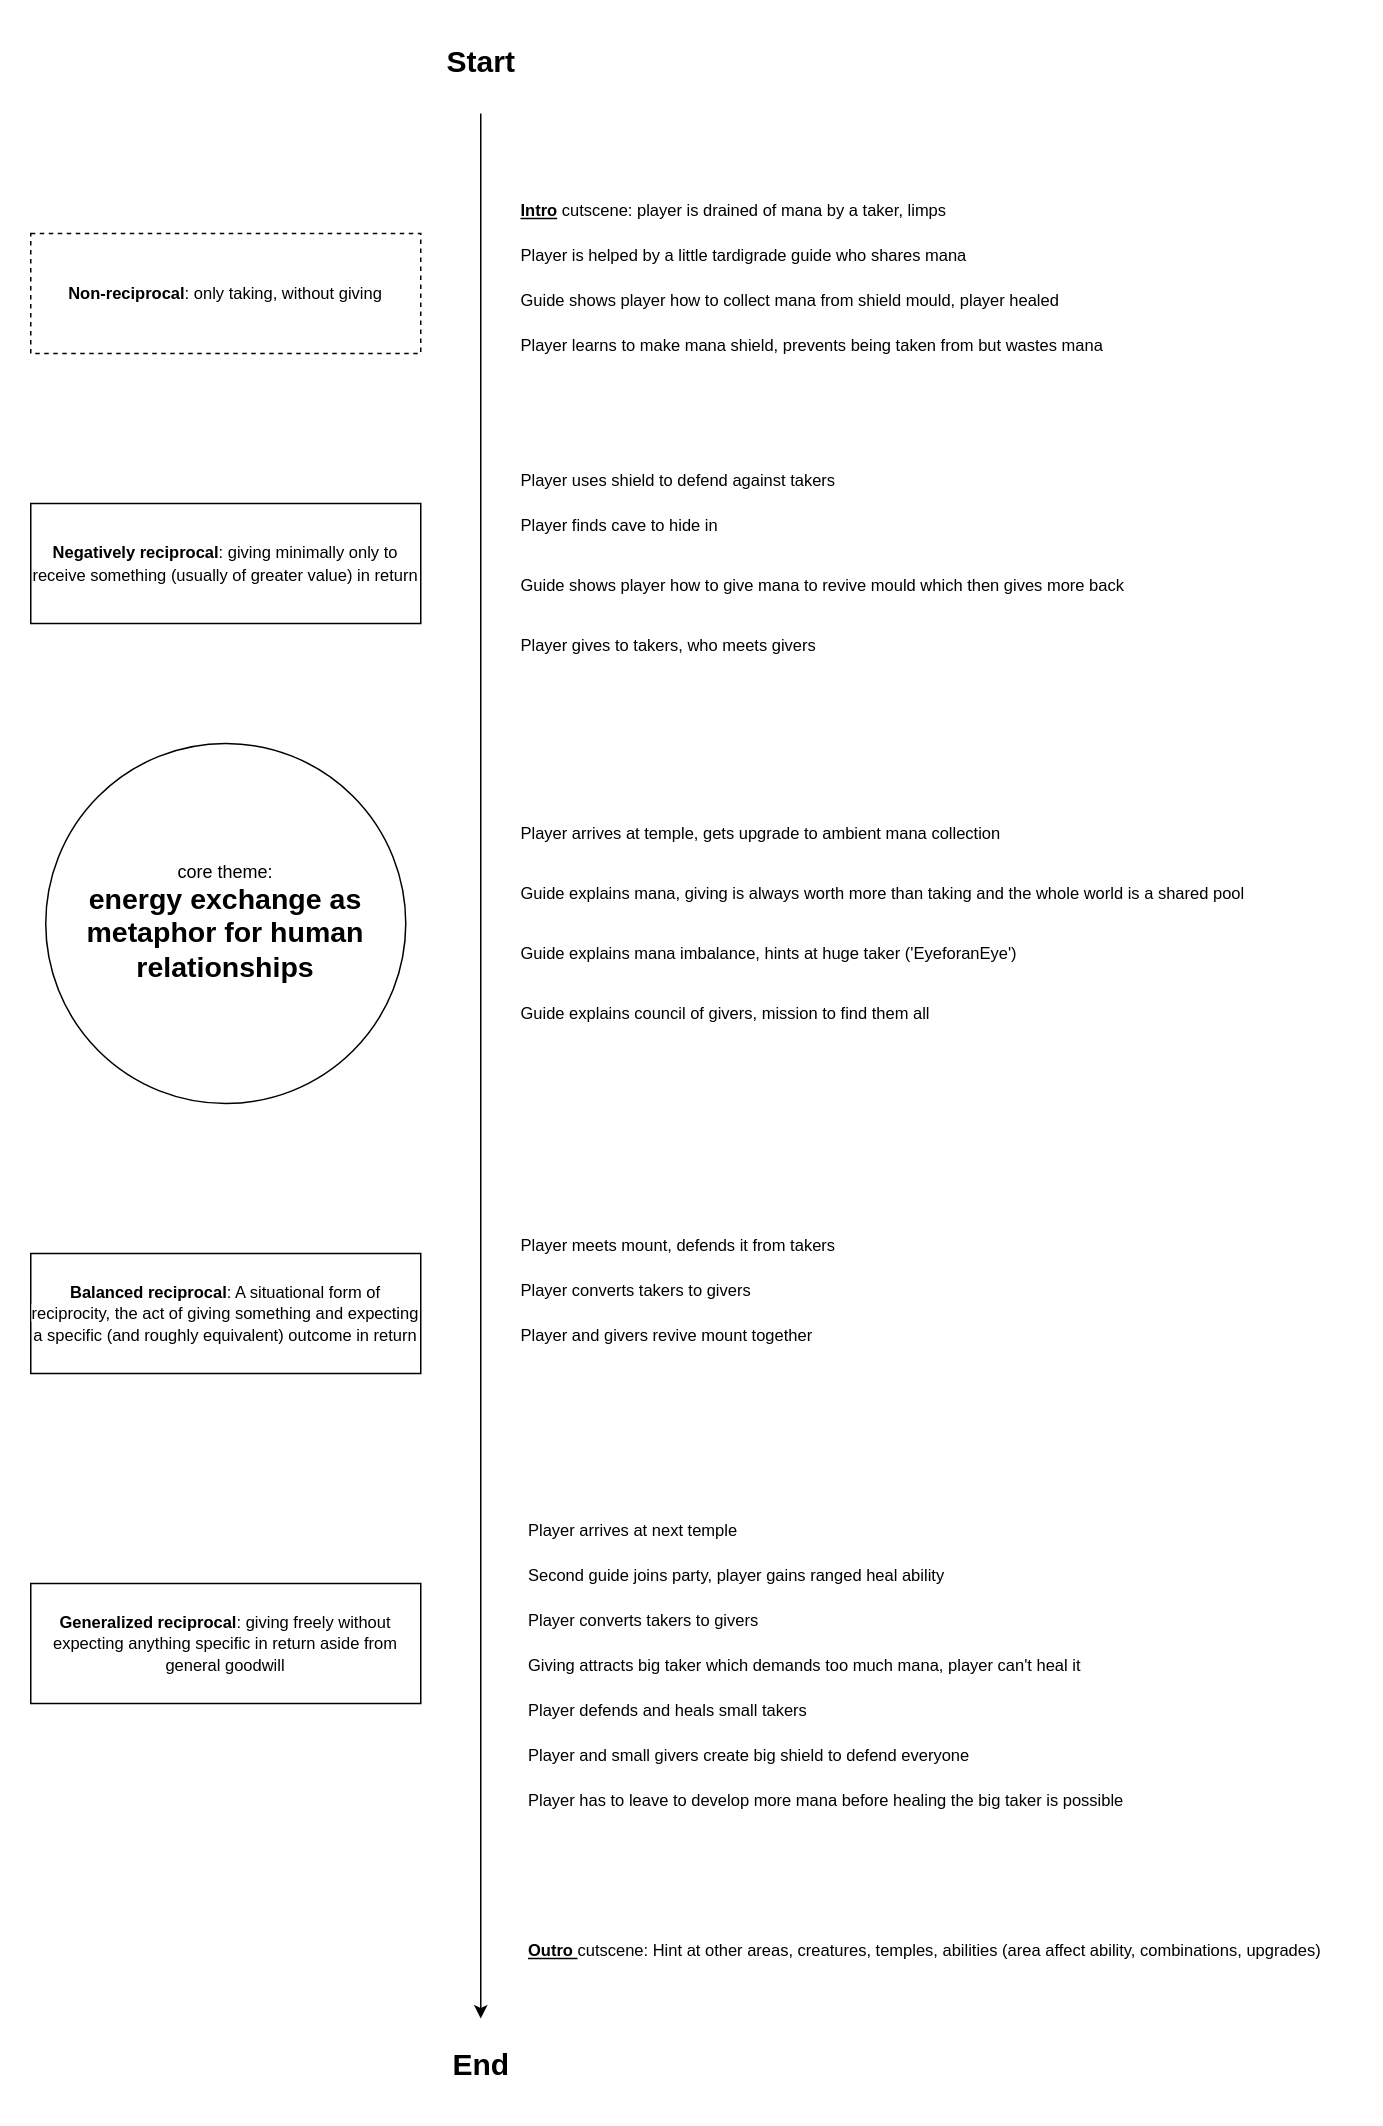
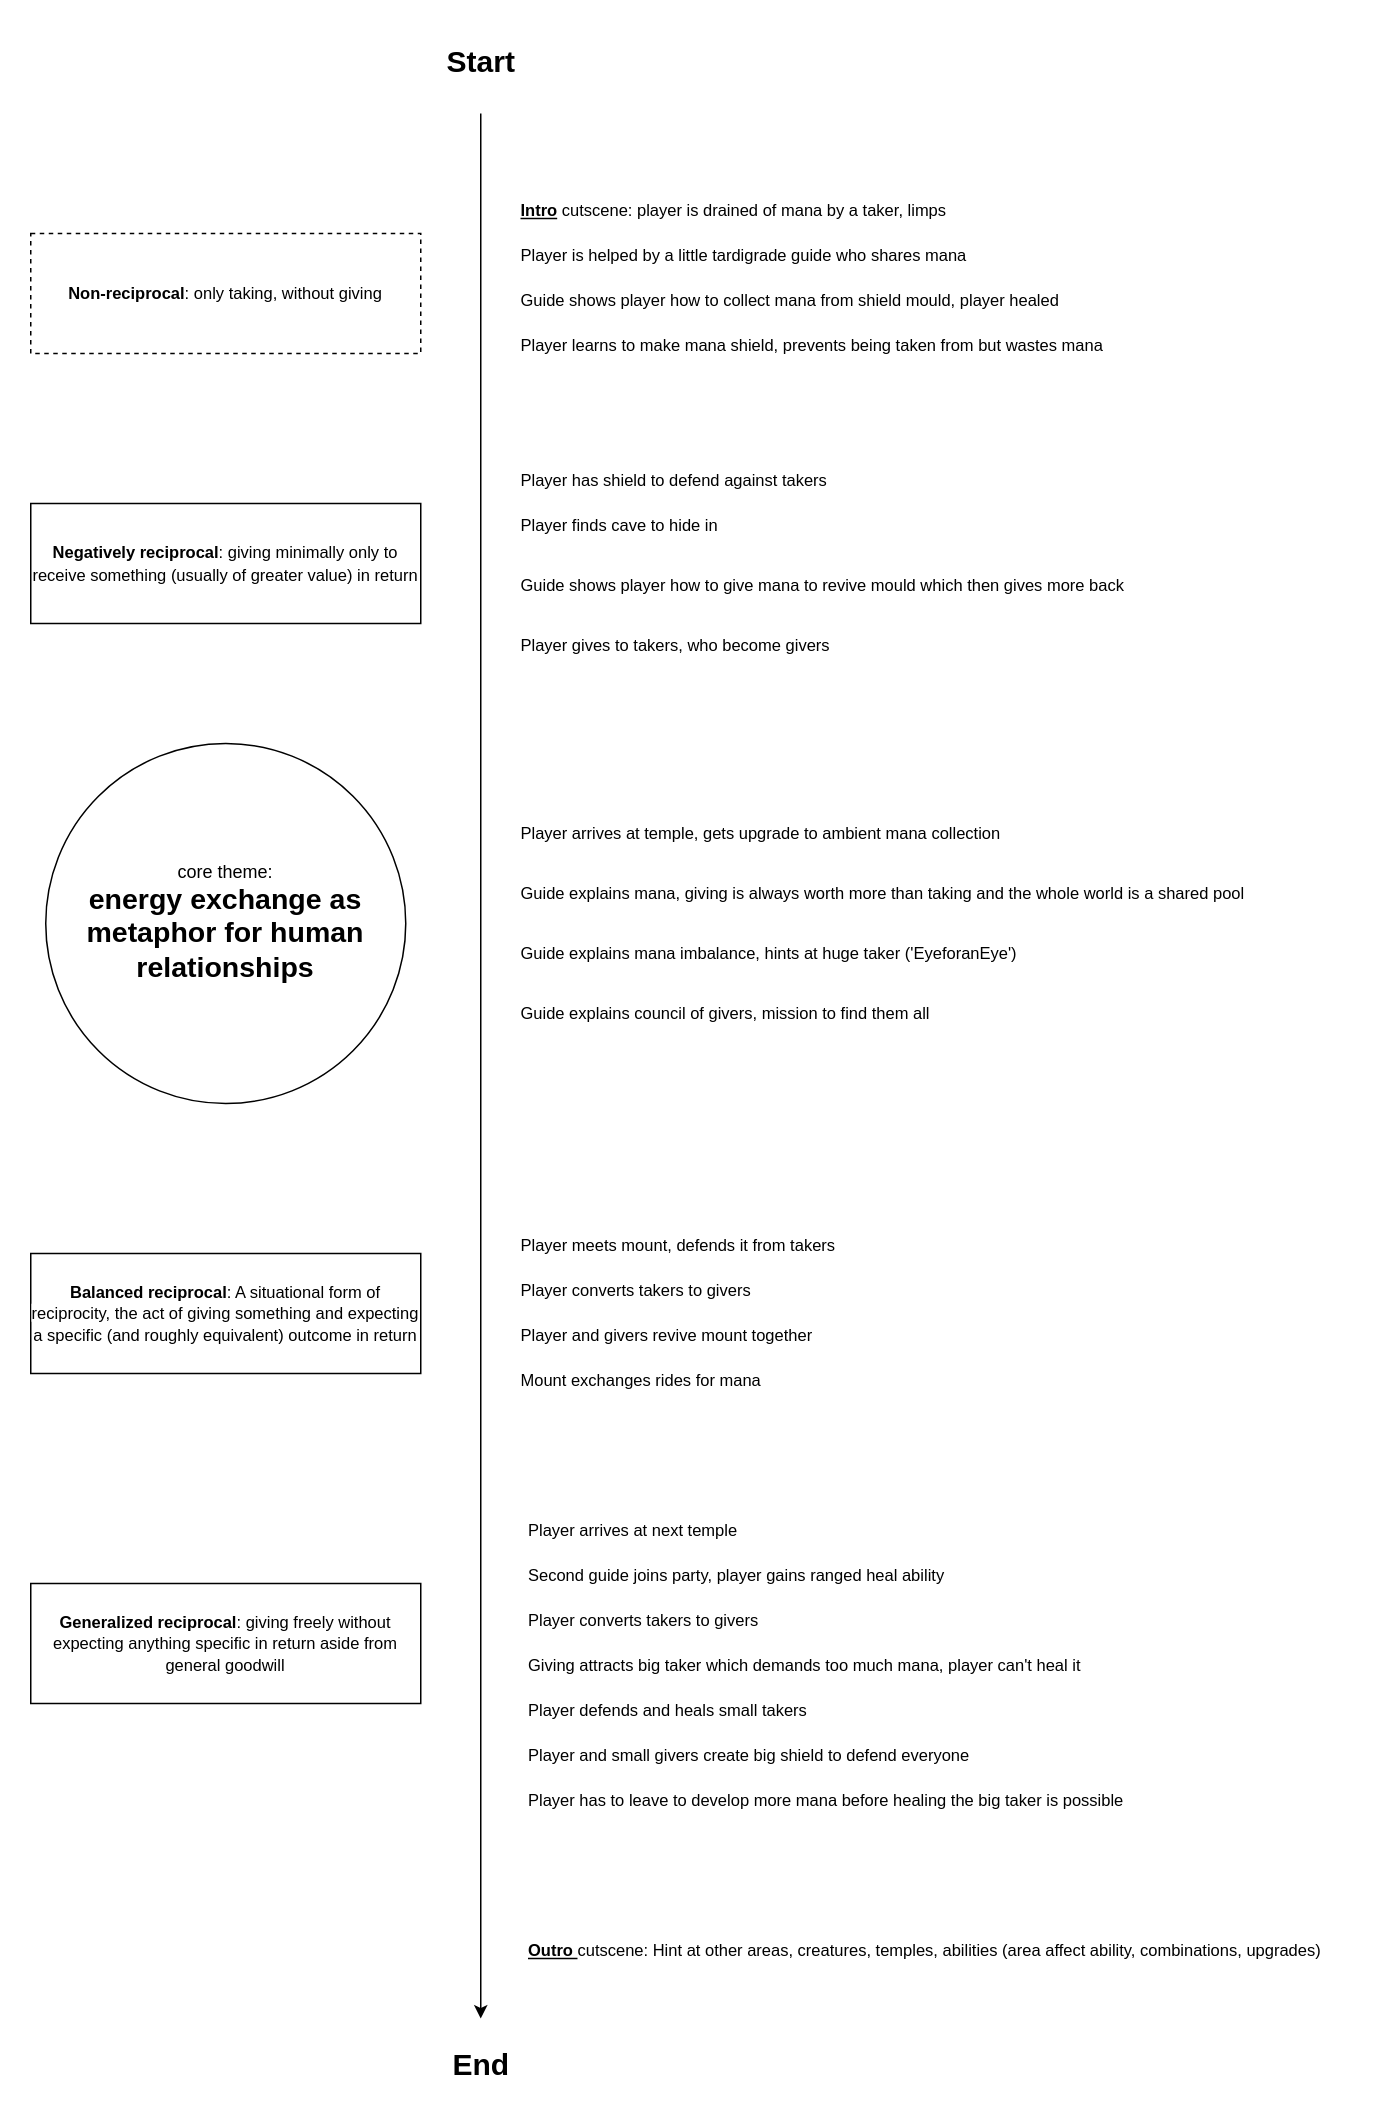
(698, 481) -> (694, 481)
(685, 646) -> (689, 646)
none -> (653, 1381)
